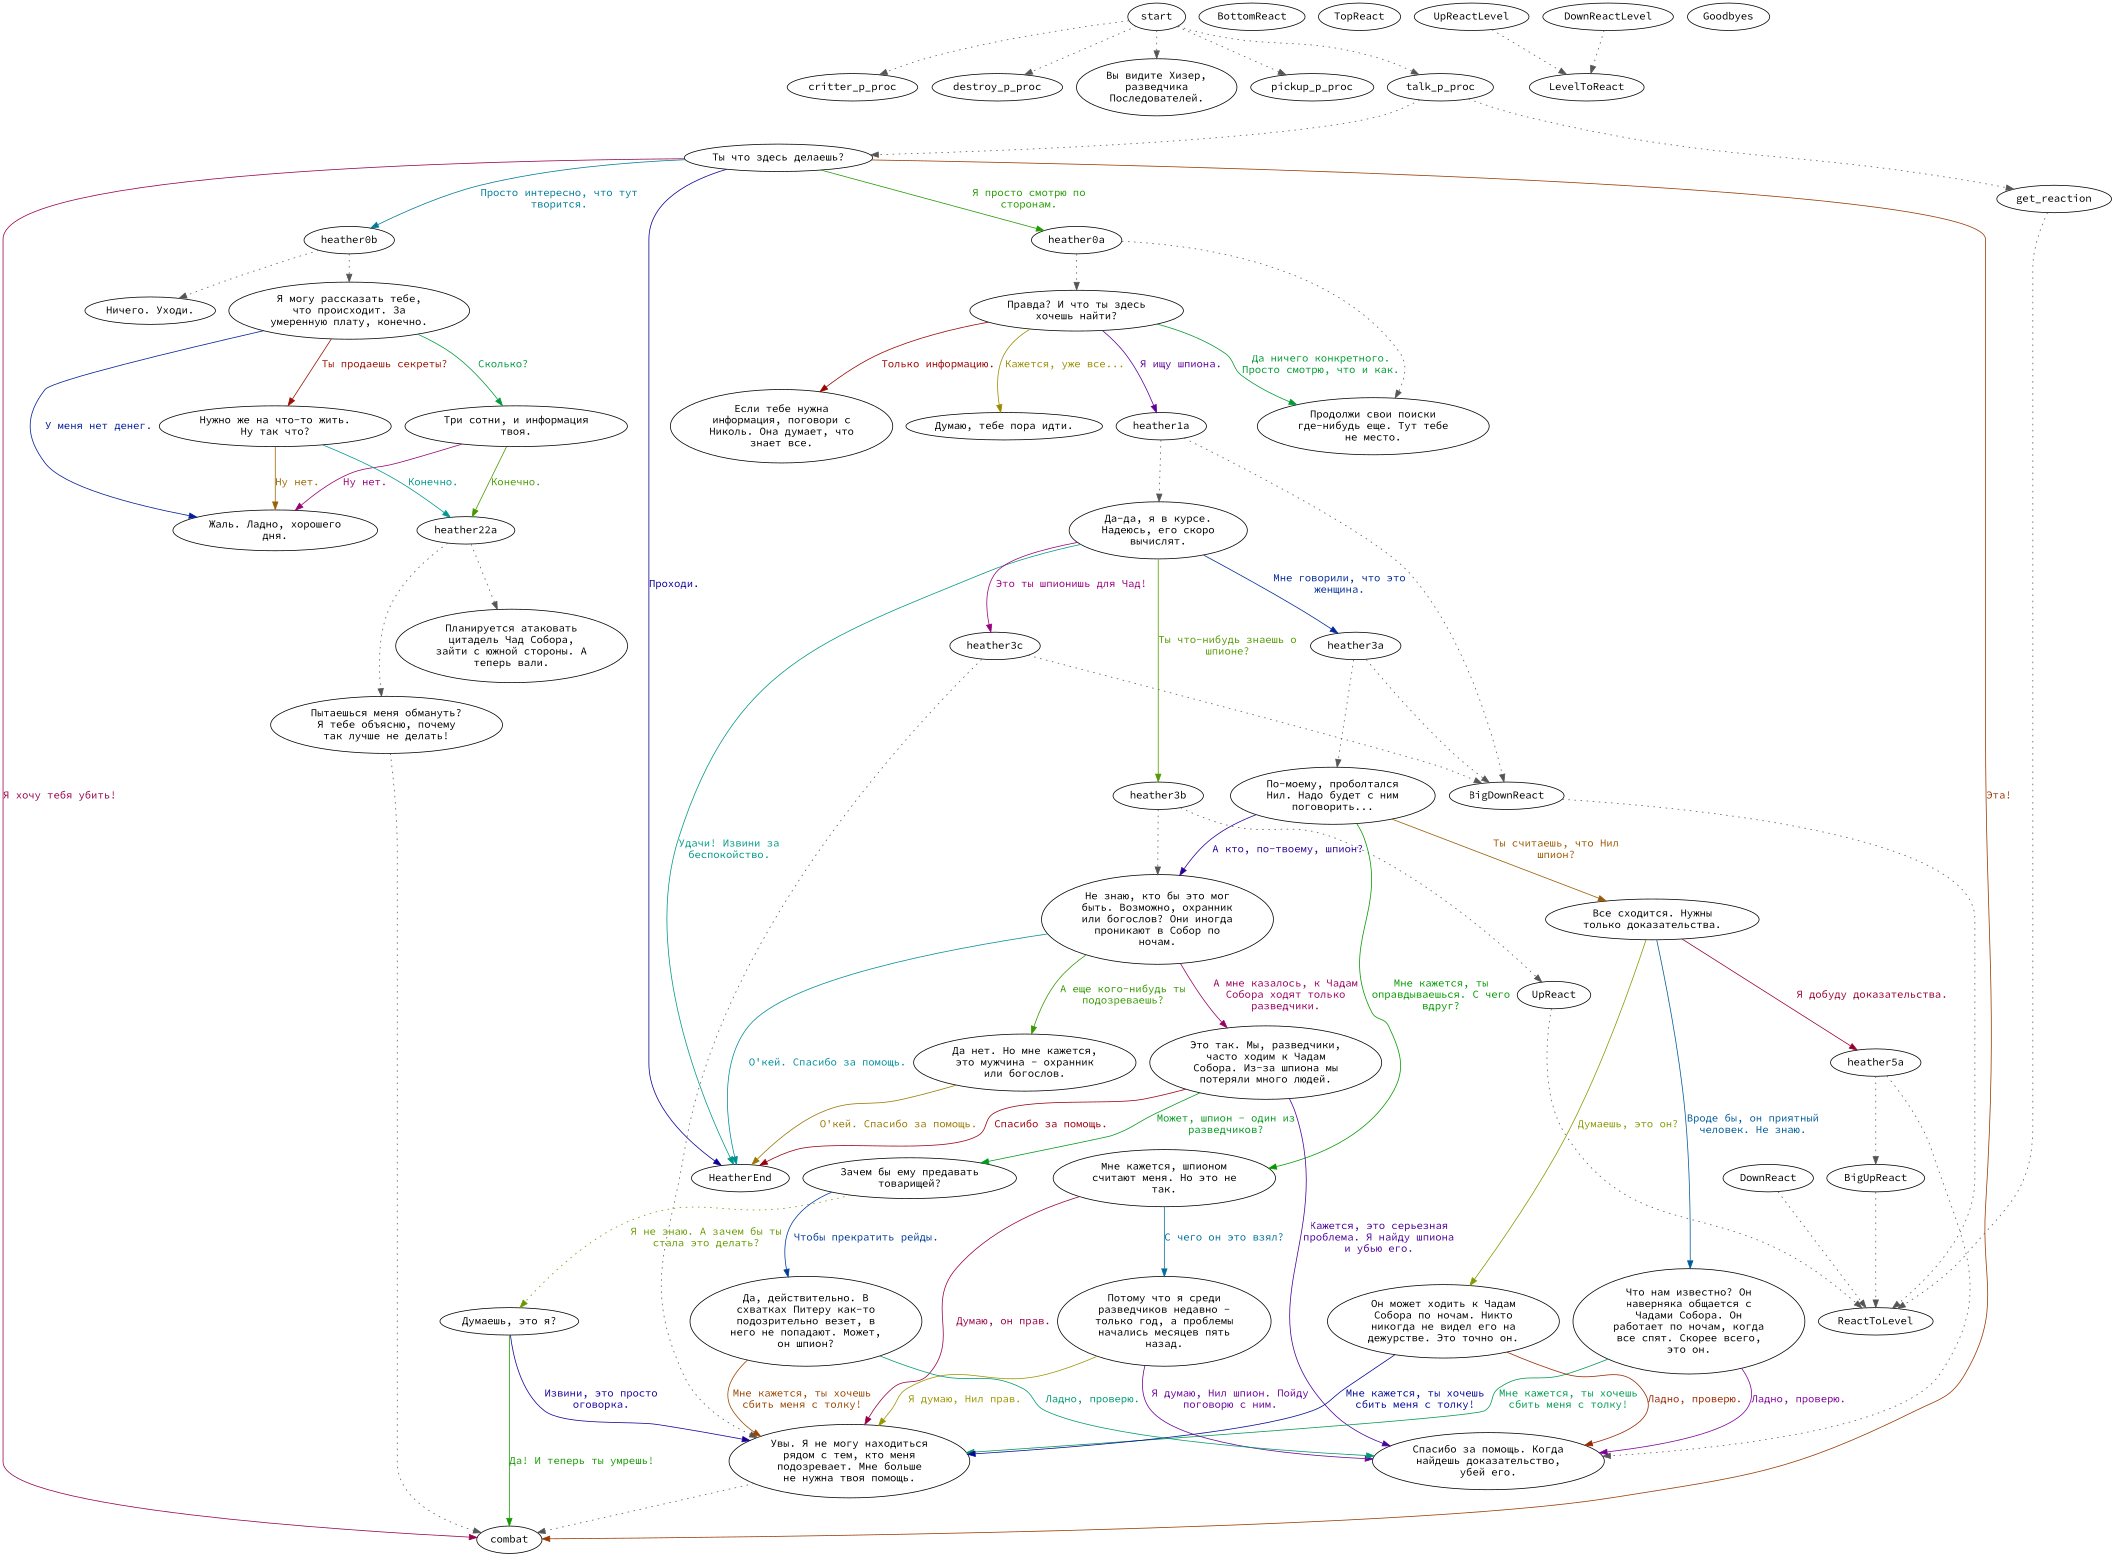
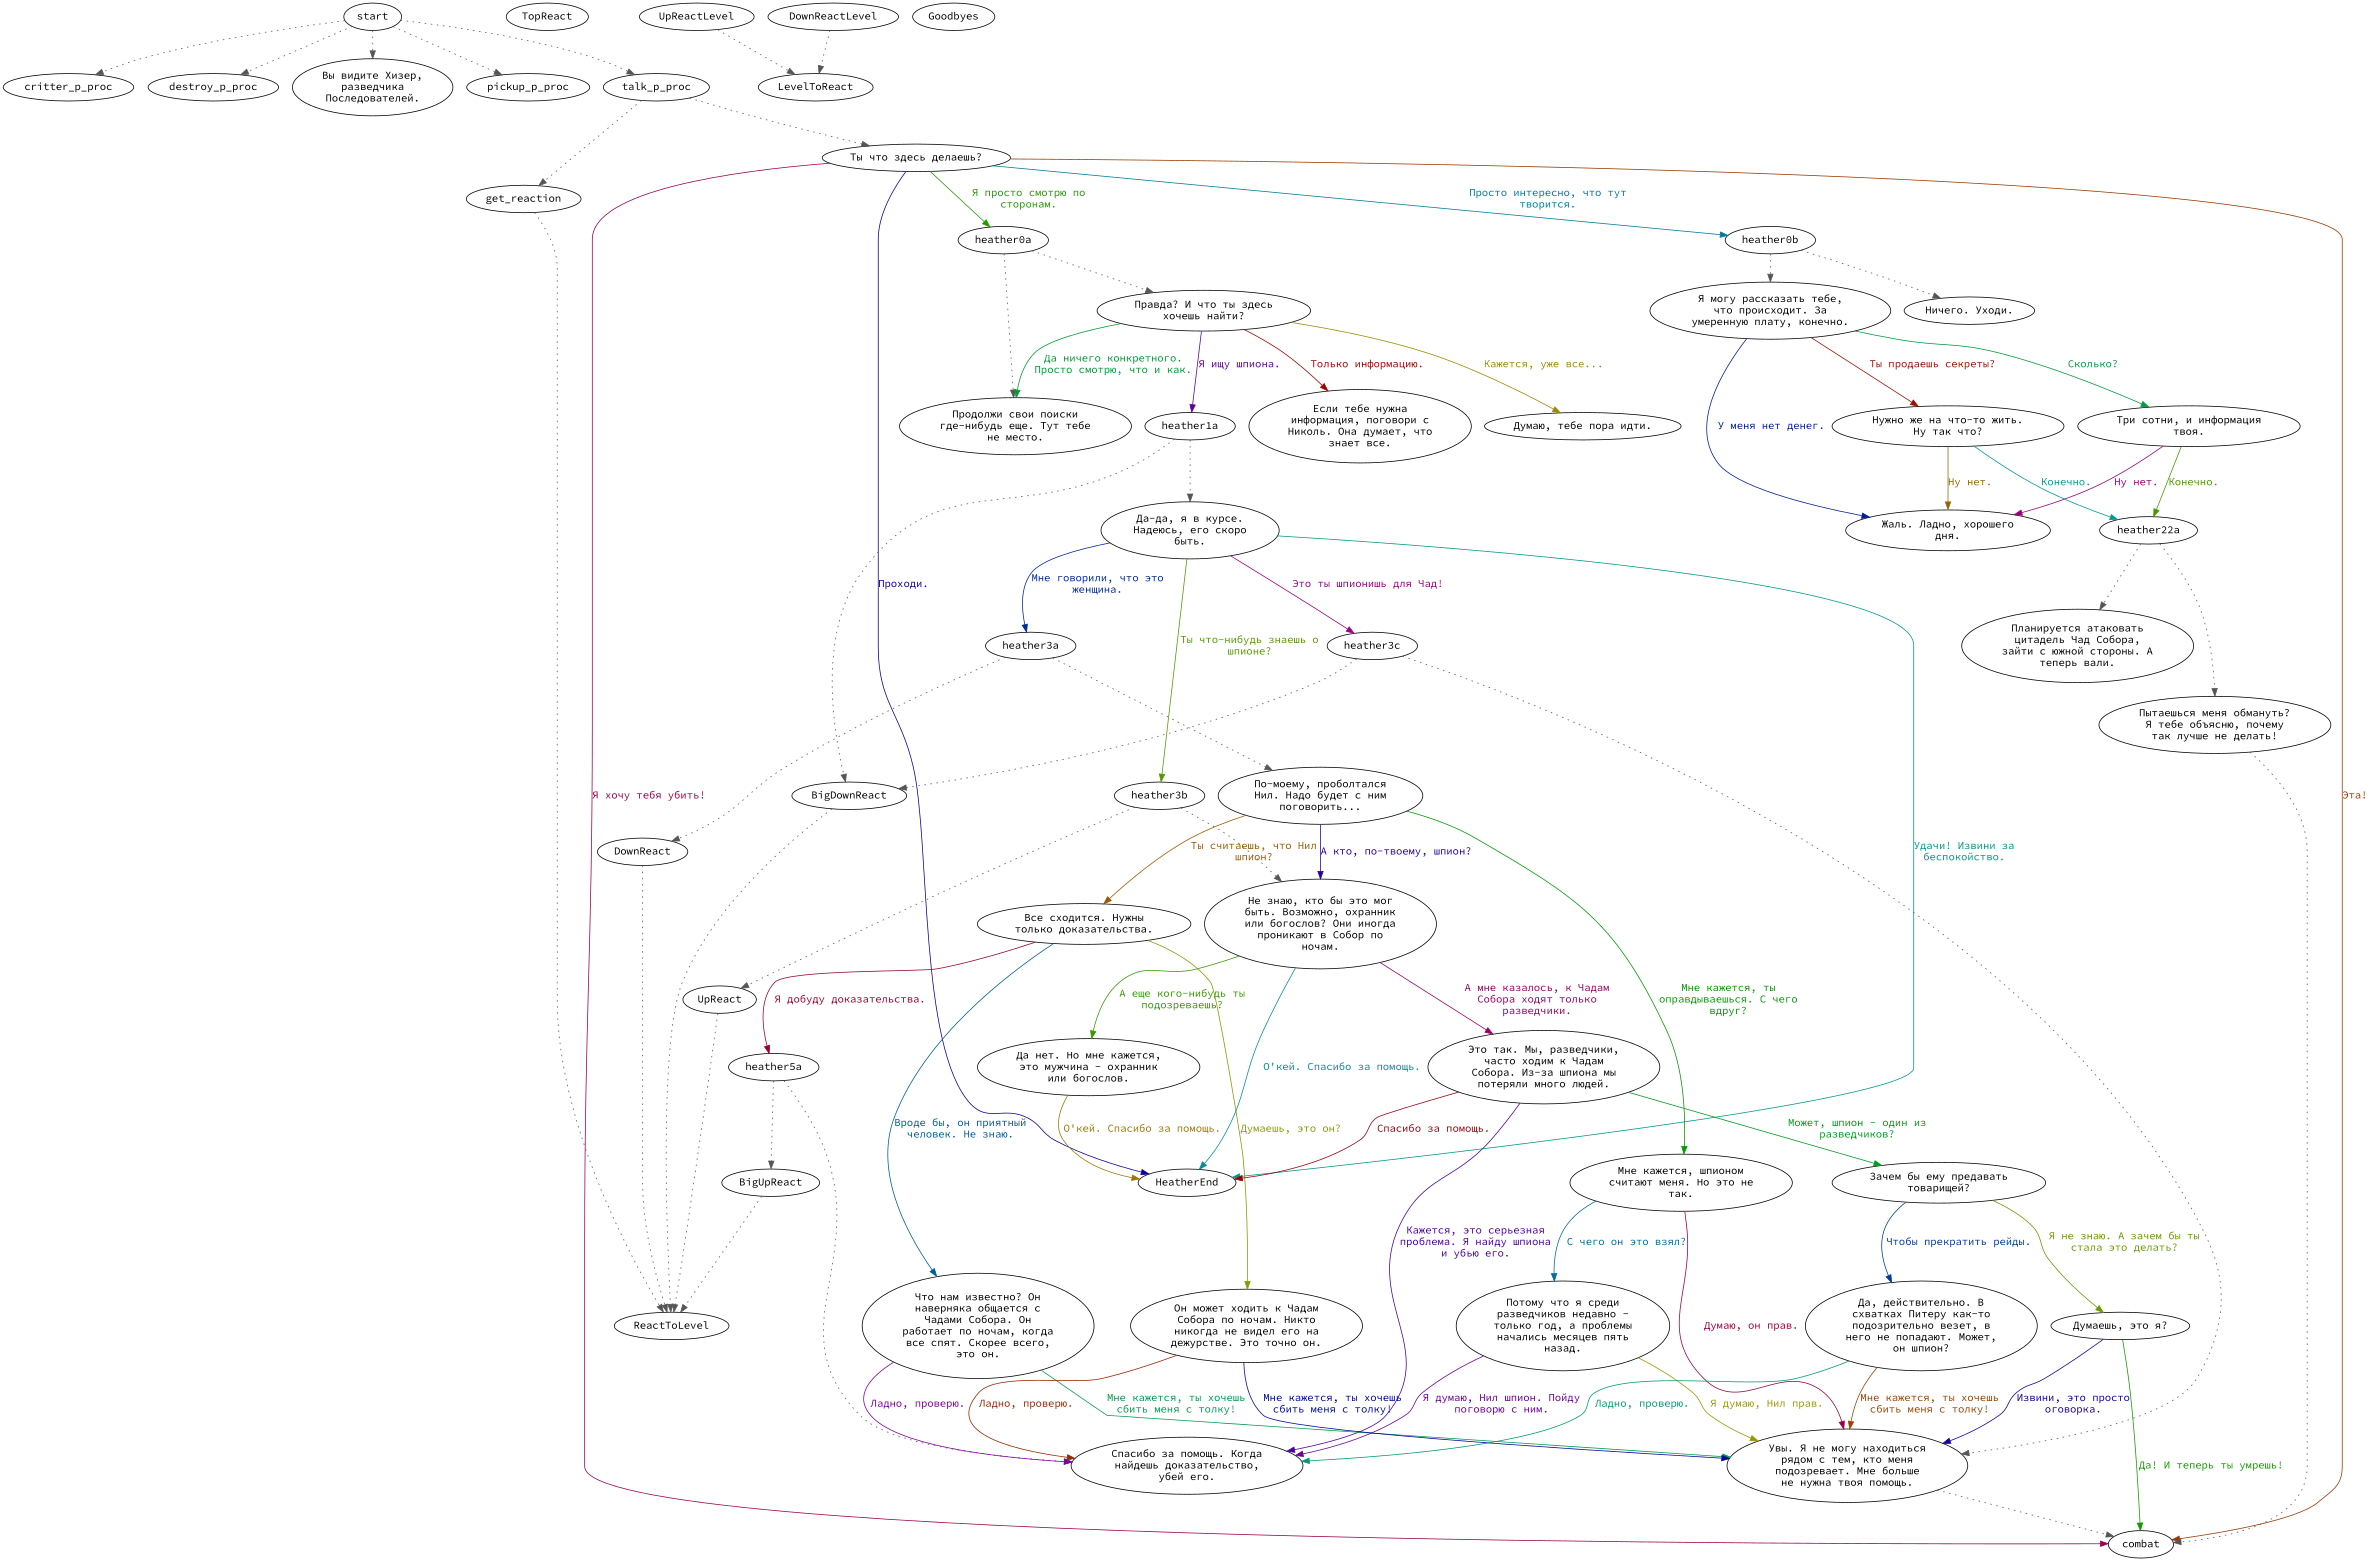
(1252, 17) -> none
(1158, 530) -> (1190, 530)
(1421, 722) -> (844, 734)
(682, 1208) -> (2045, 1252)
